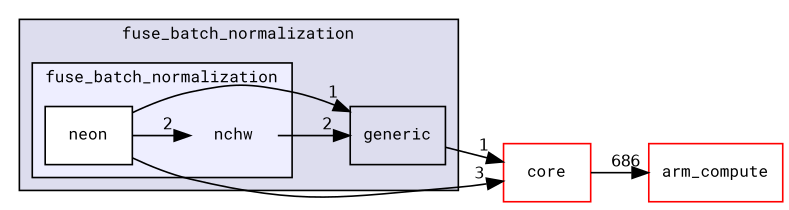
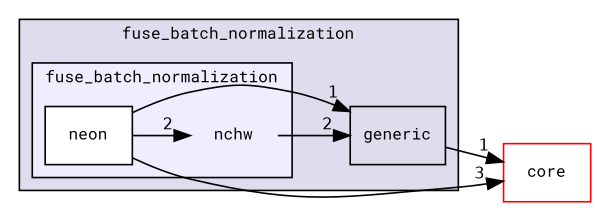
(716, 173) -> none
